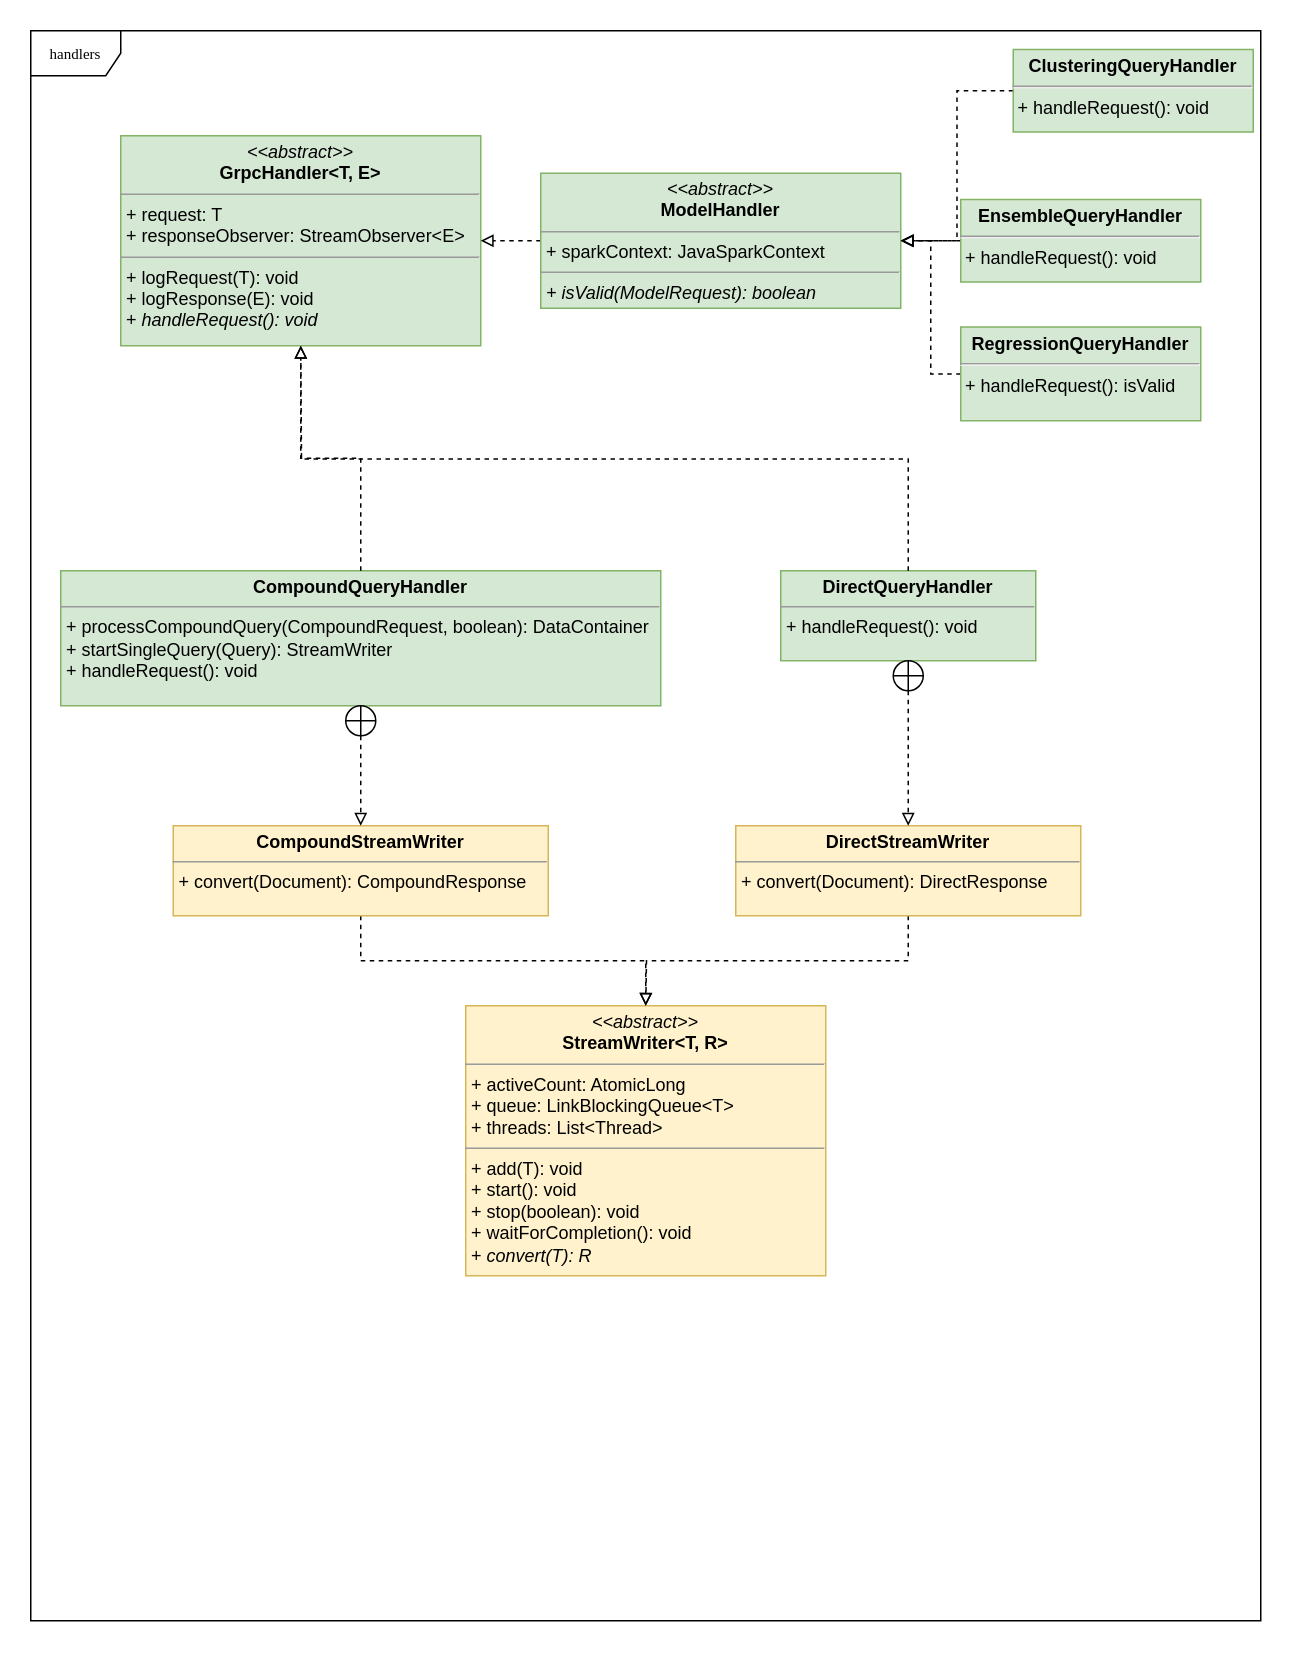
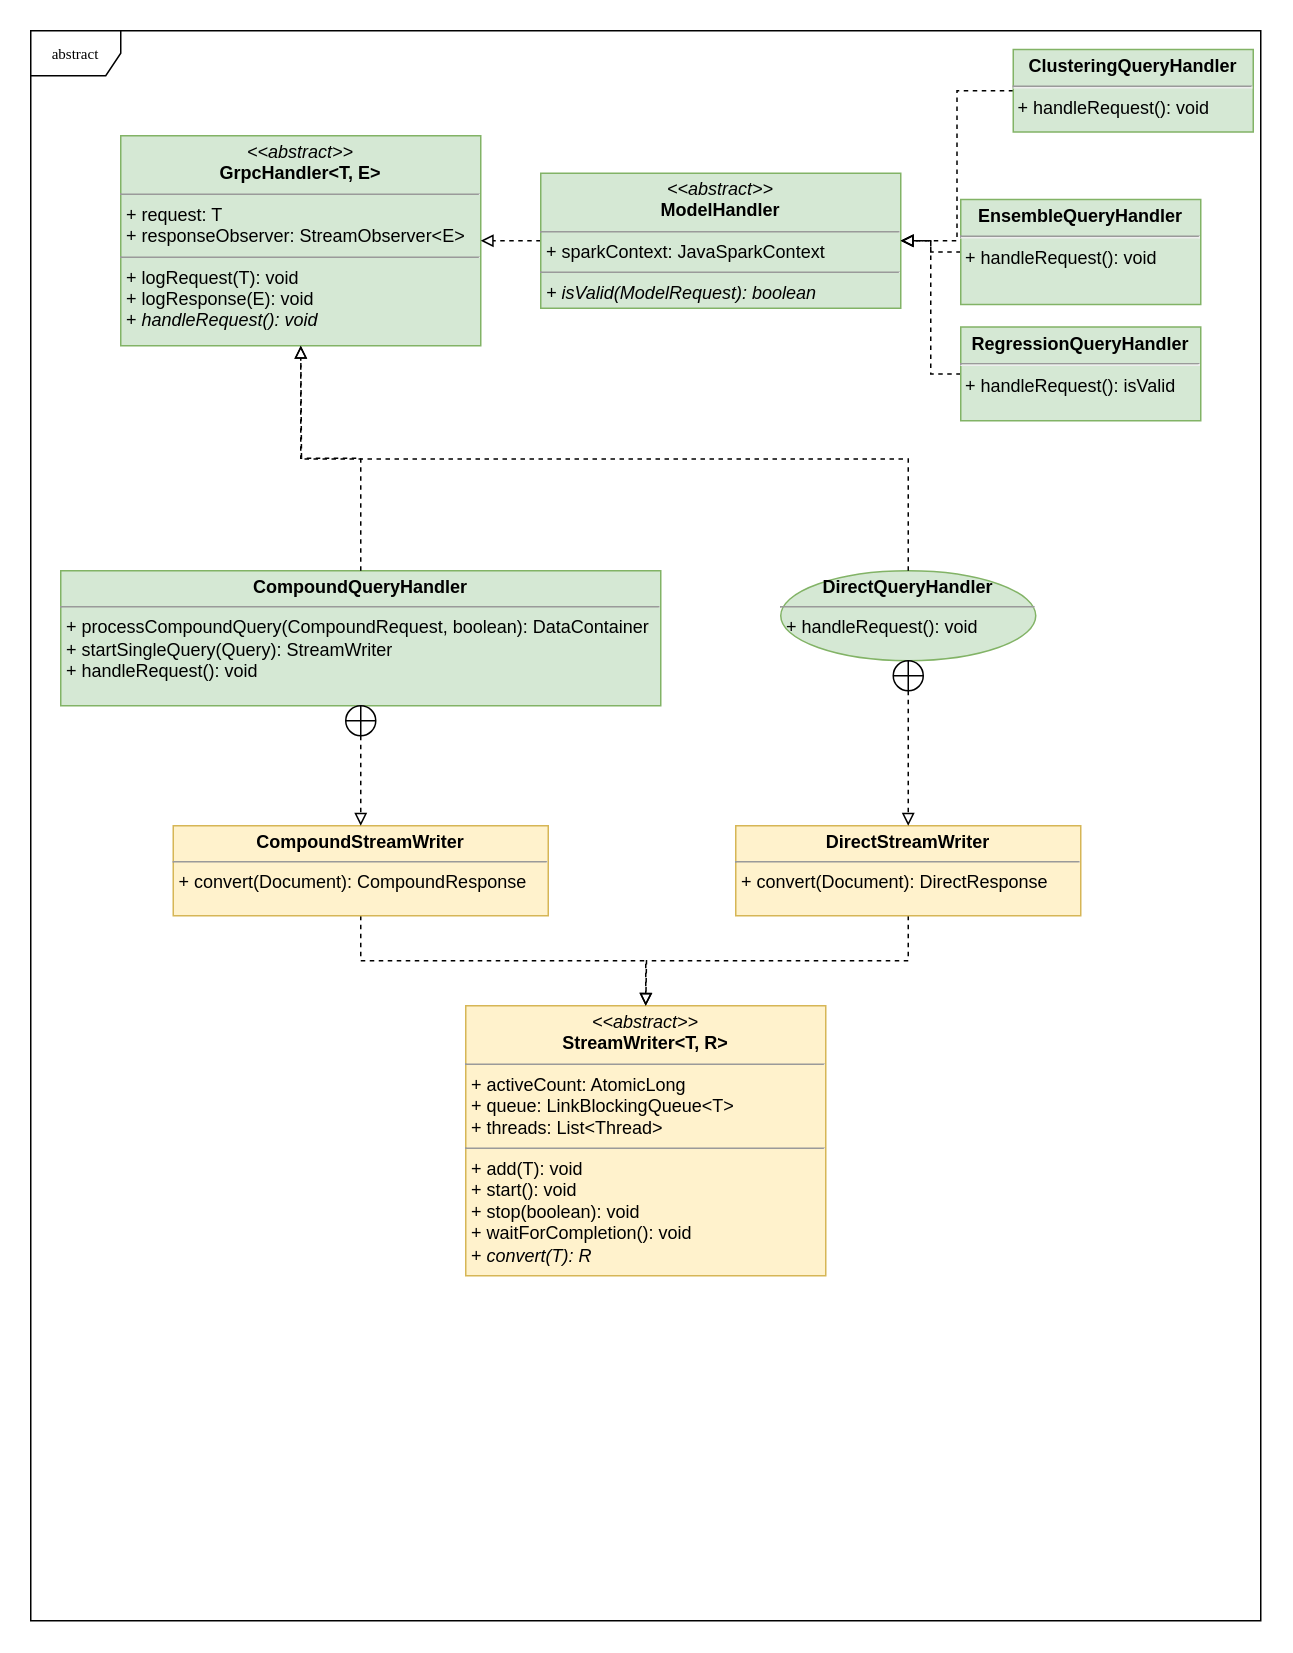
(76, 53) -> (76, 53)
(1081, 241) -> (1081, 252)
(908, 616) -> (908, 616)
